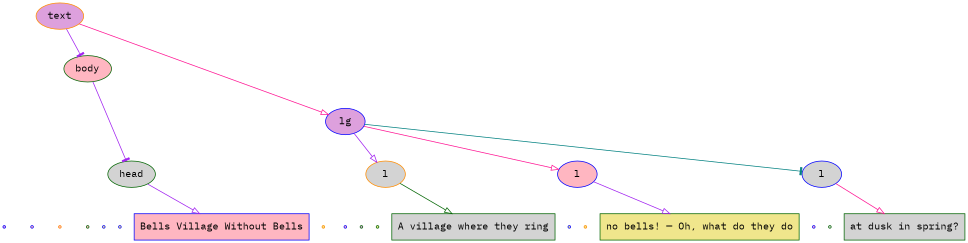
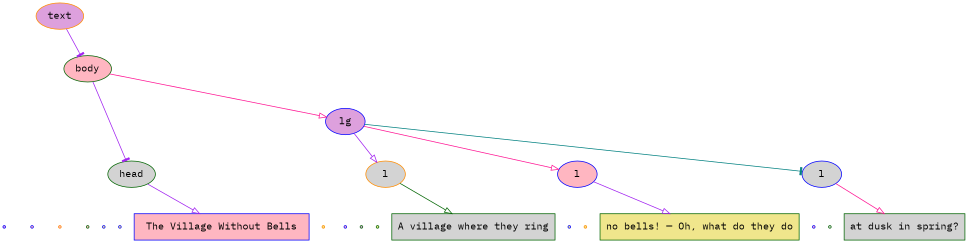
(200, 68) -> (214, 95)
(222, 227) -> (222, 227)
